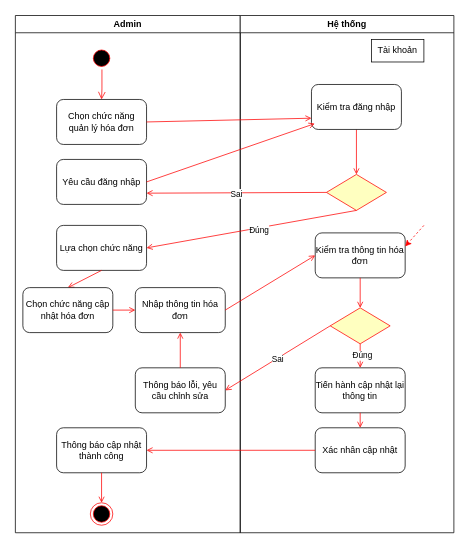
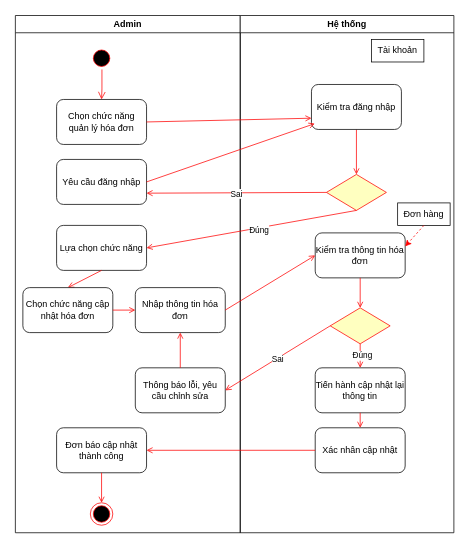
none -> (424, 214)
(102, 450) -> (102, 450)
